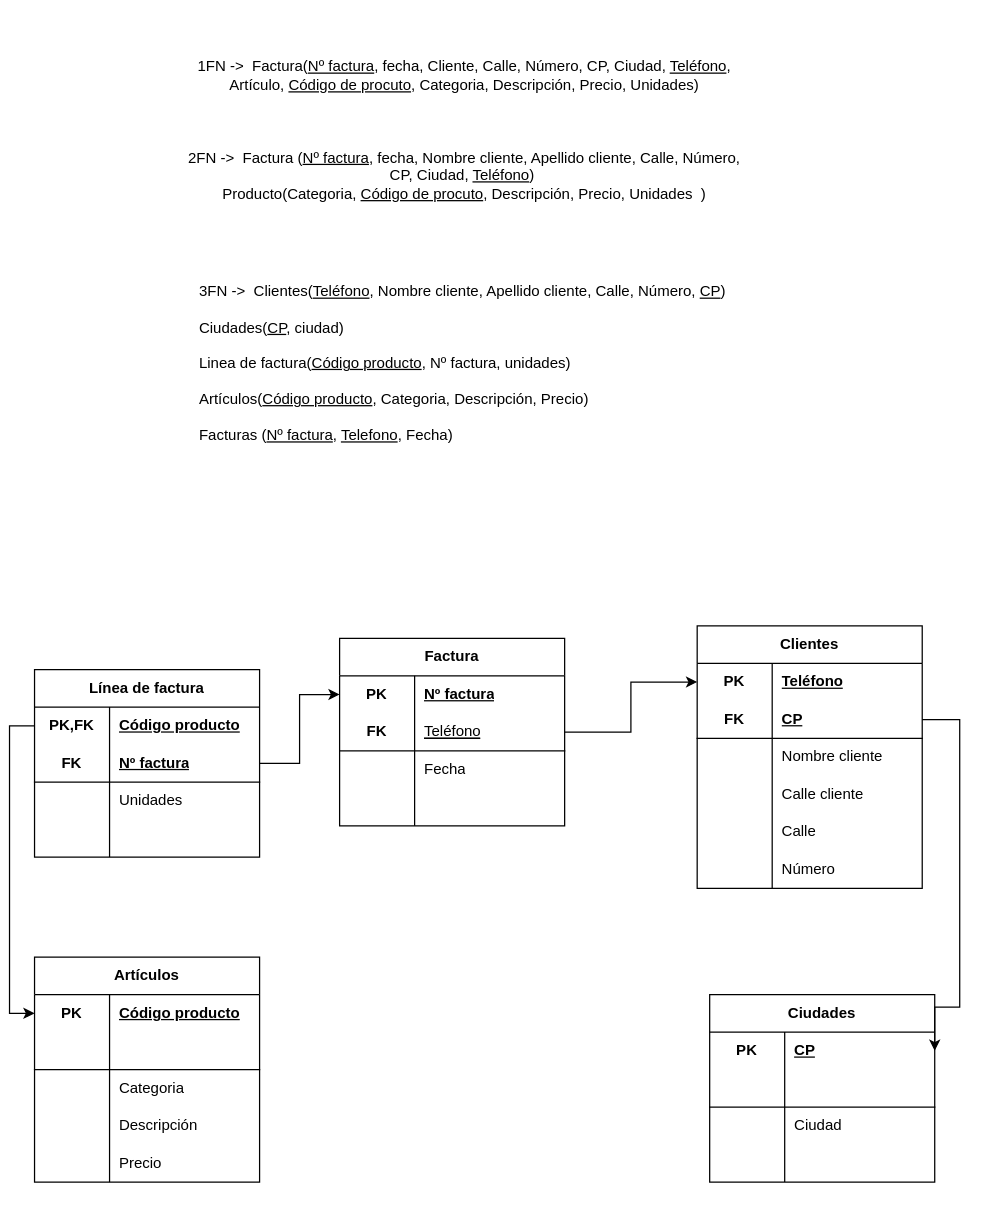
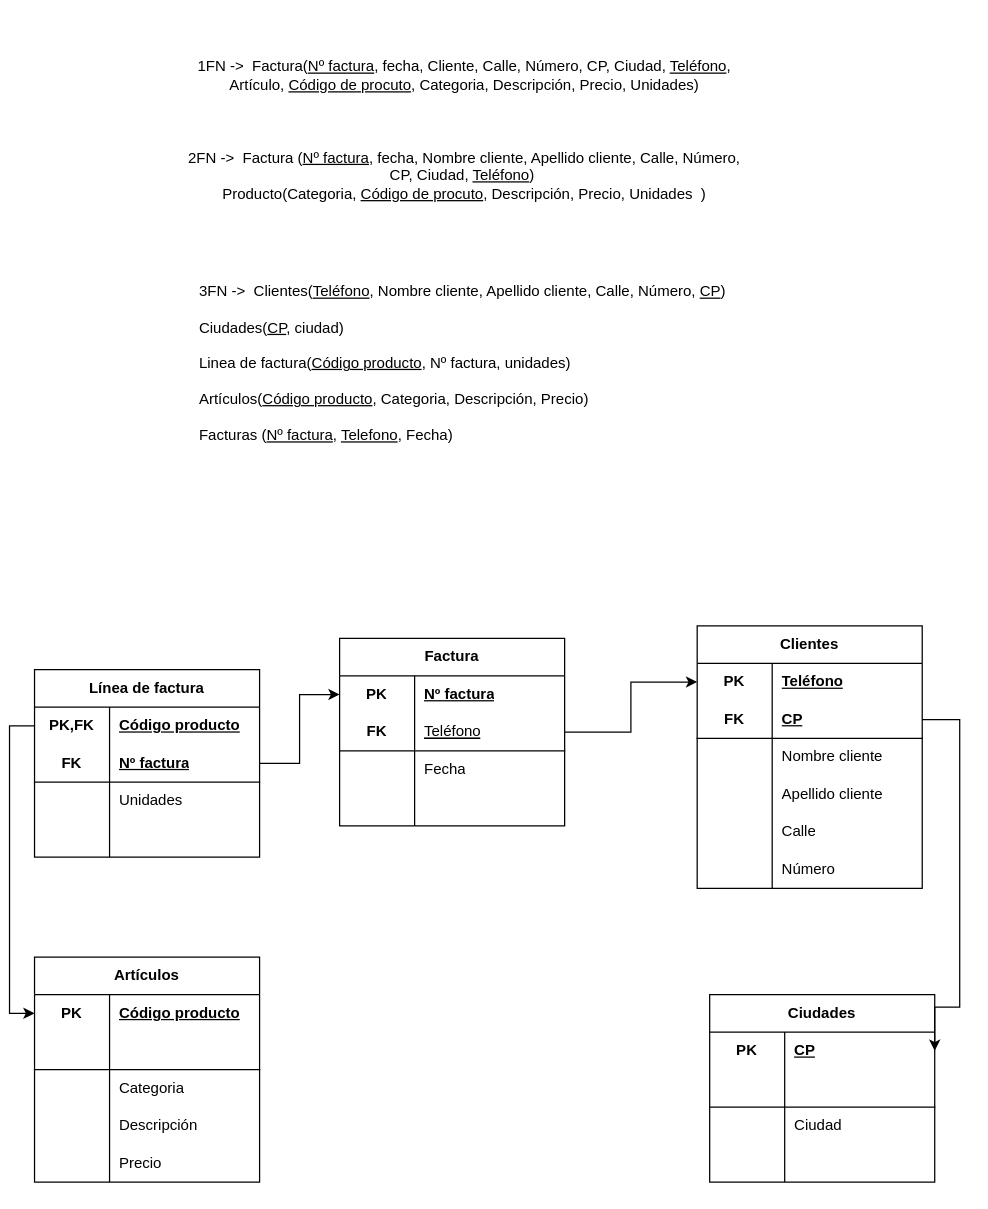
(827, 794) -> (837, 794)
